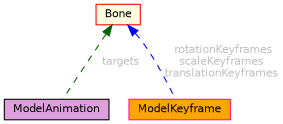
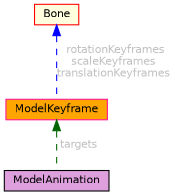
(84, 67) -> (57, 151)
